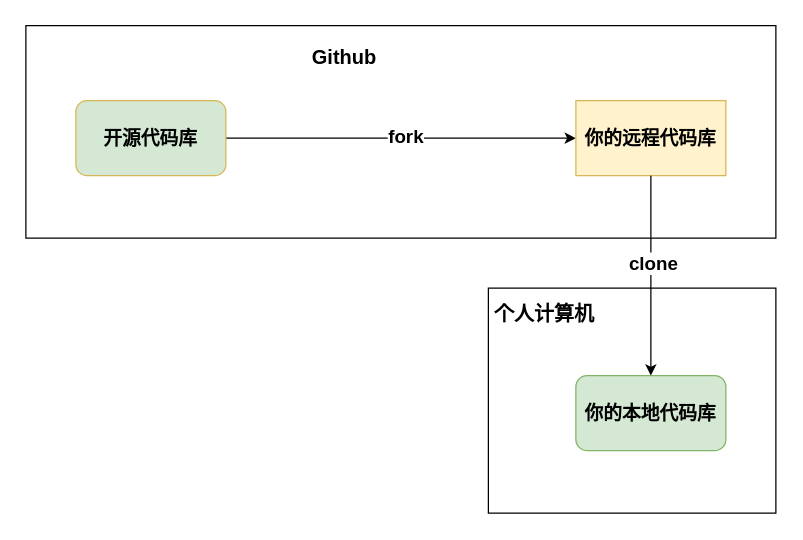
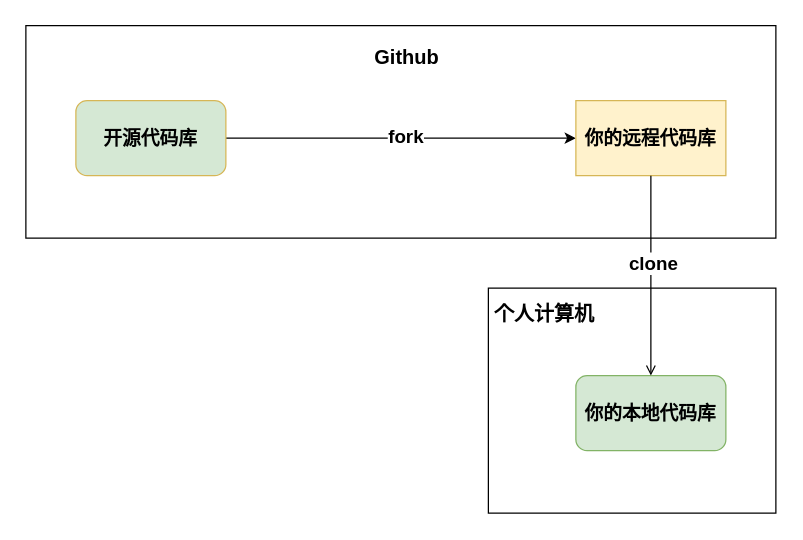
(344, 57) -> (407, 57)
(651, 366) -> (651, 367)
